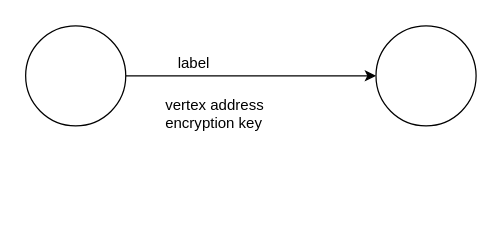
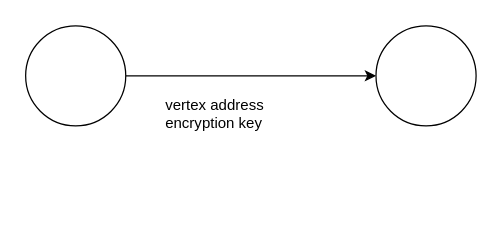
(201, 63) -> none
